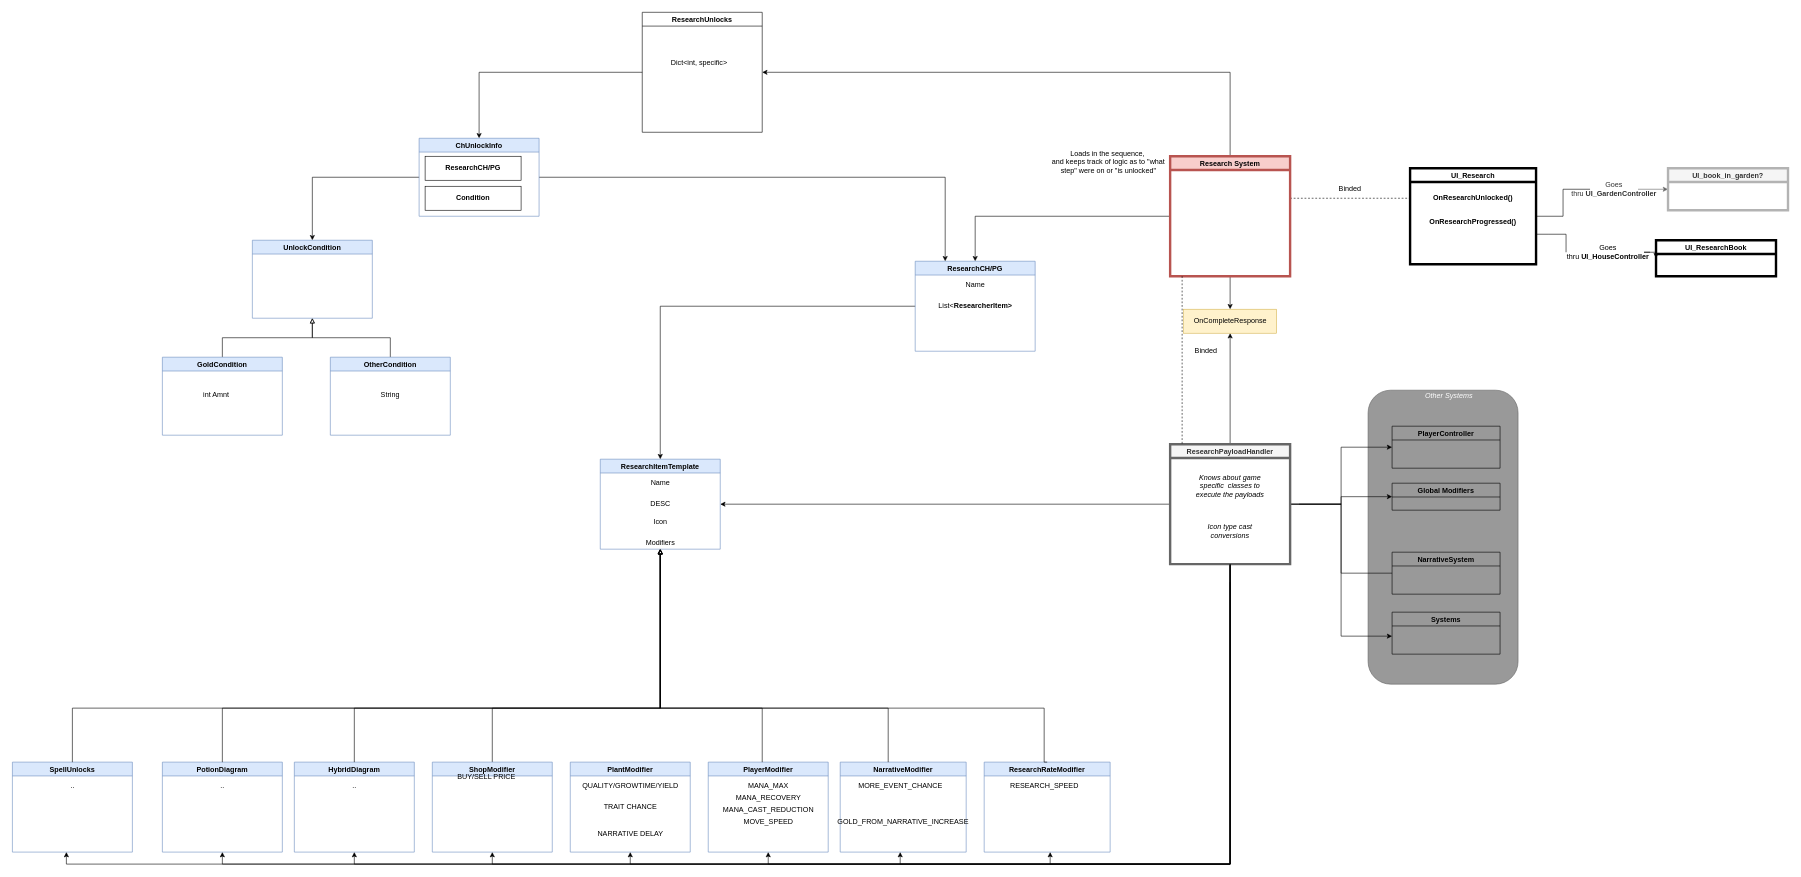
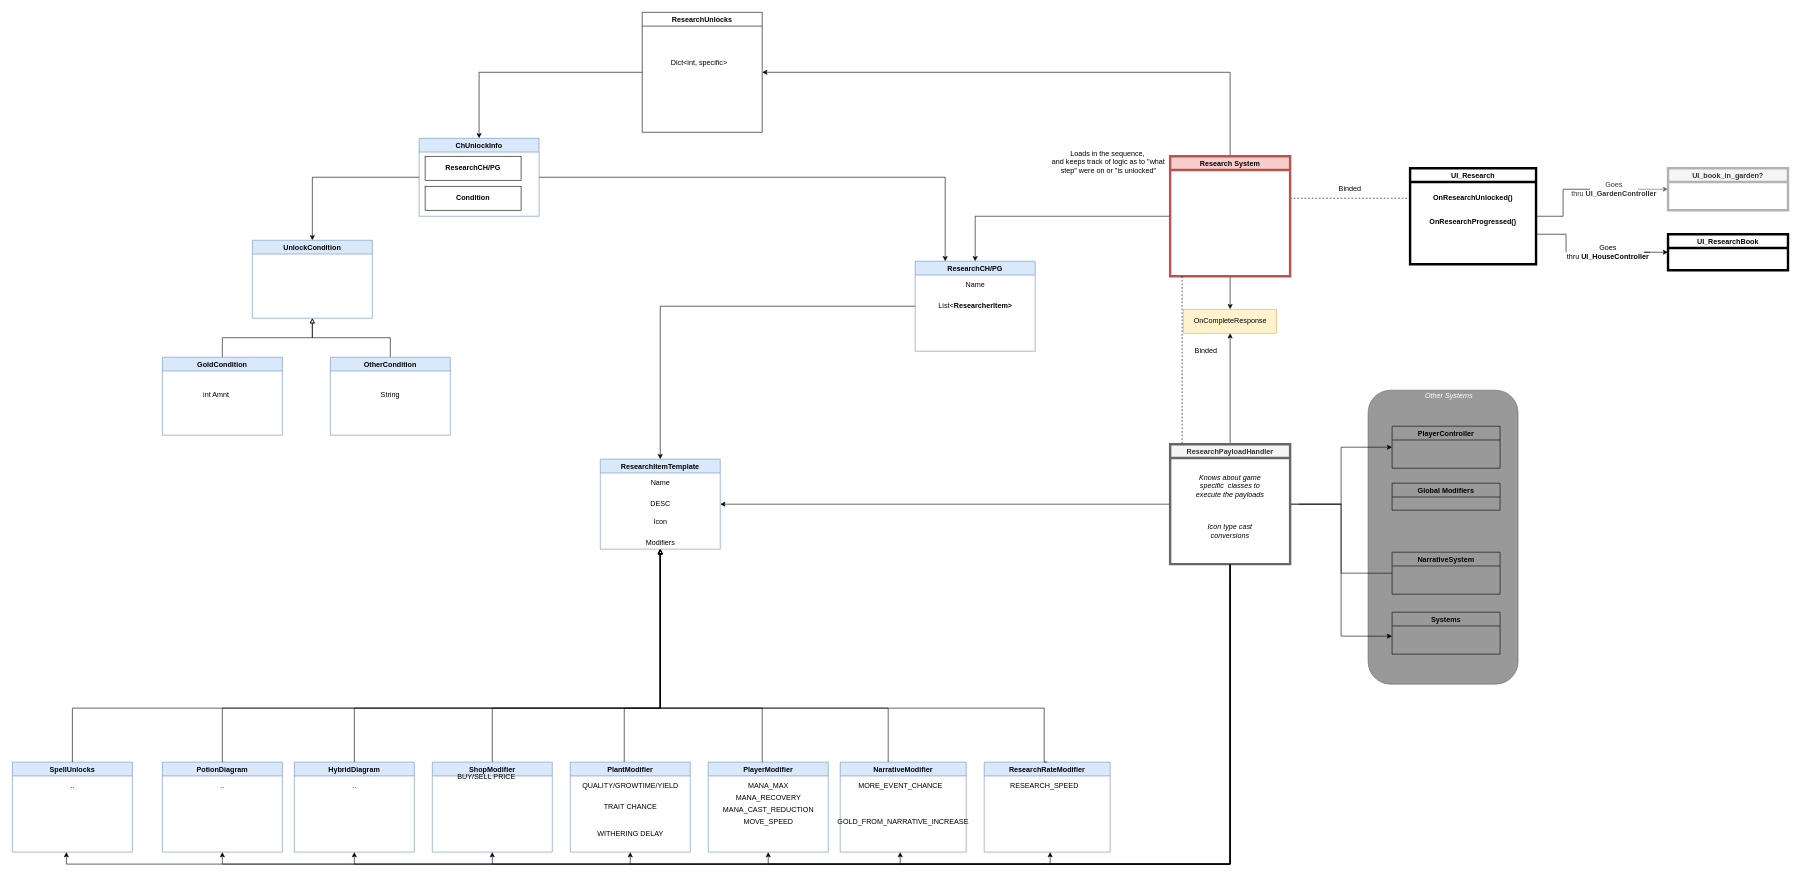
(1716, 258) -> (1728, 252)
(1356, 497) -> none
none -> (624, 736)
(631, 834) -> (631, 834)
